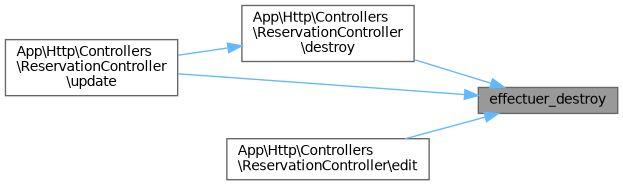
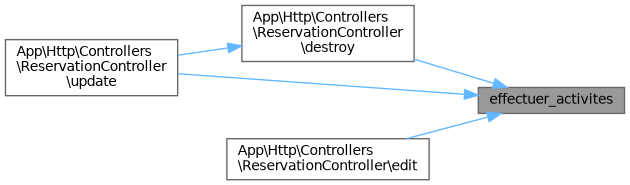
(548, 100) -> (551, 100)
